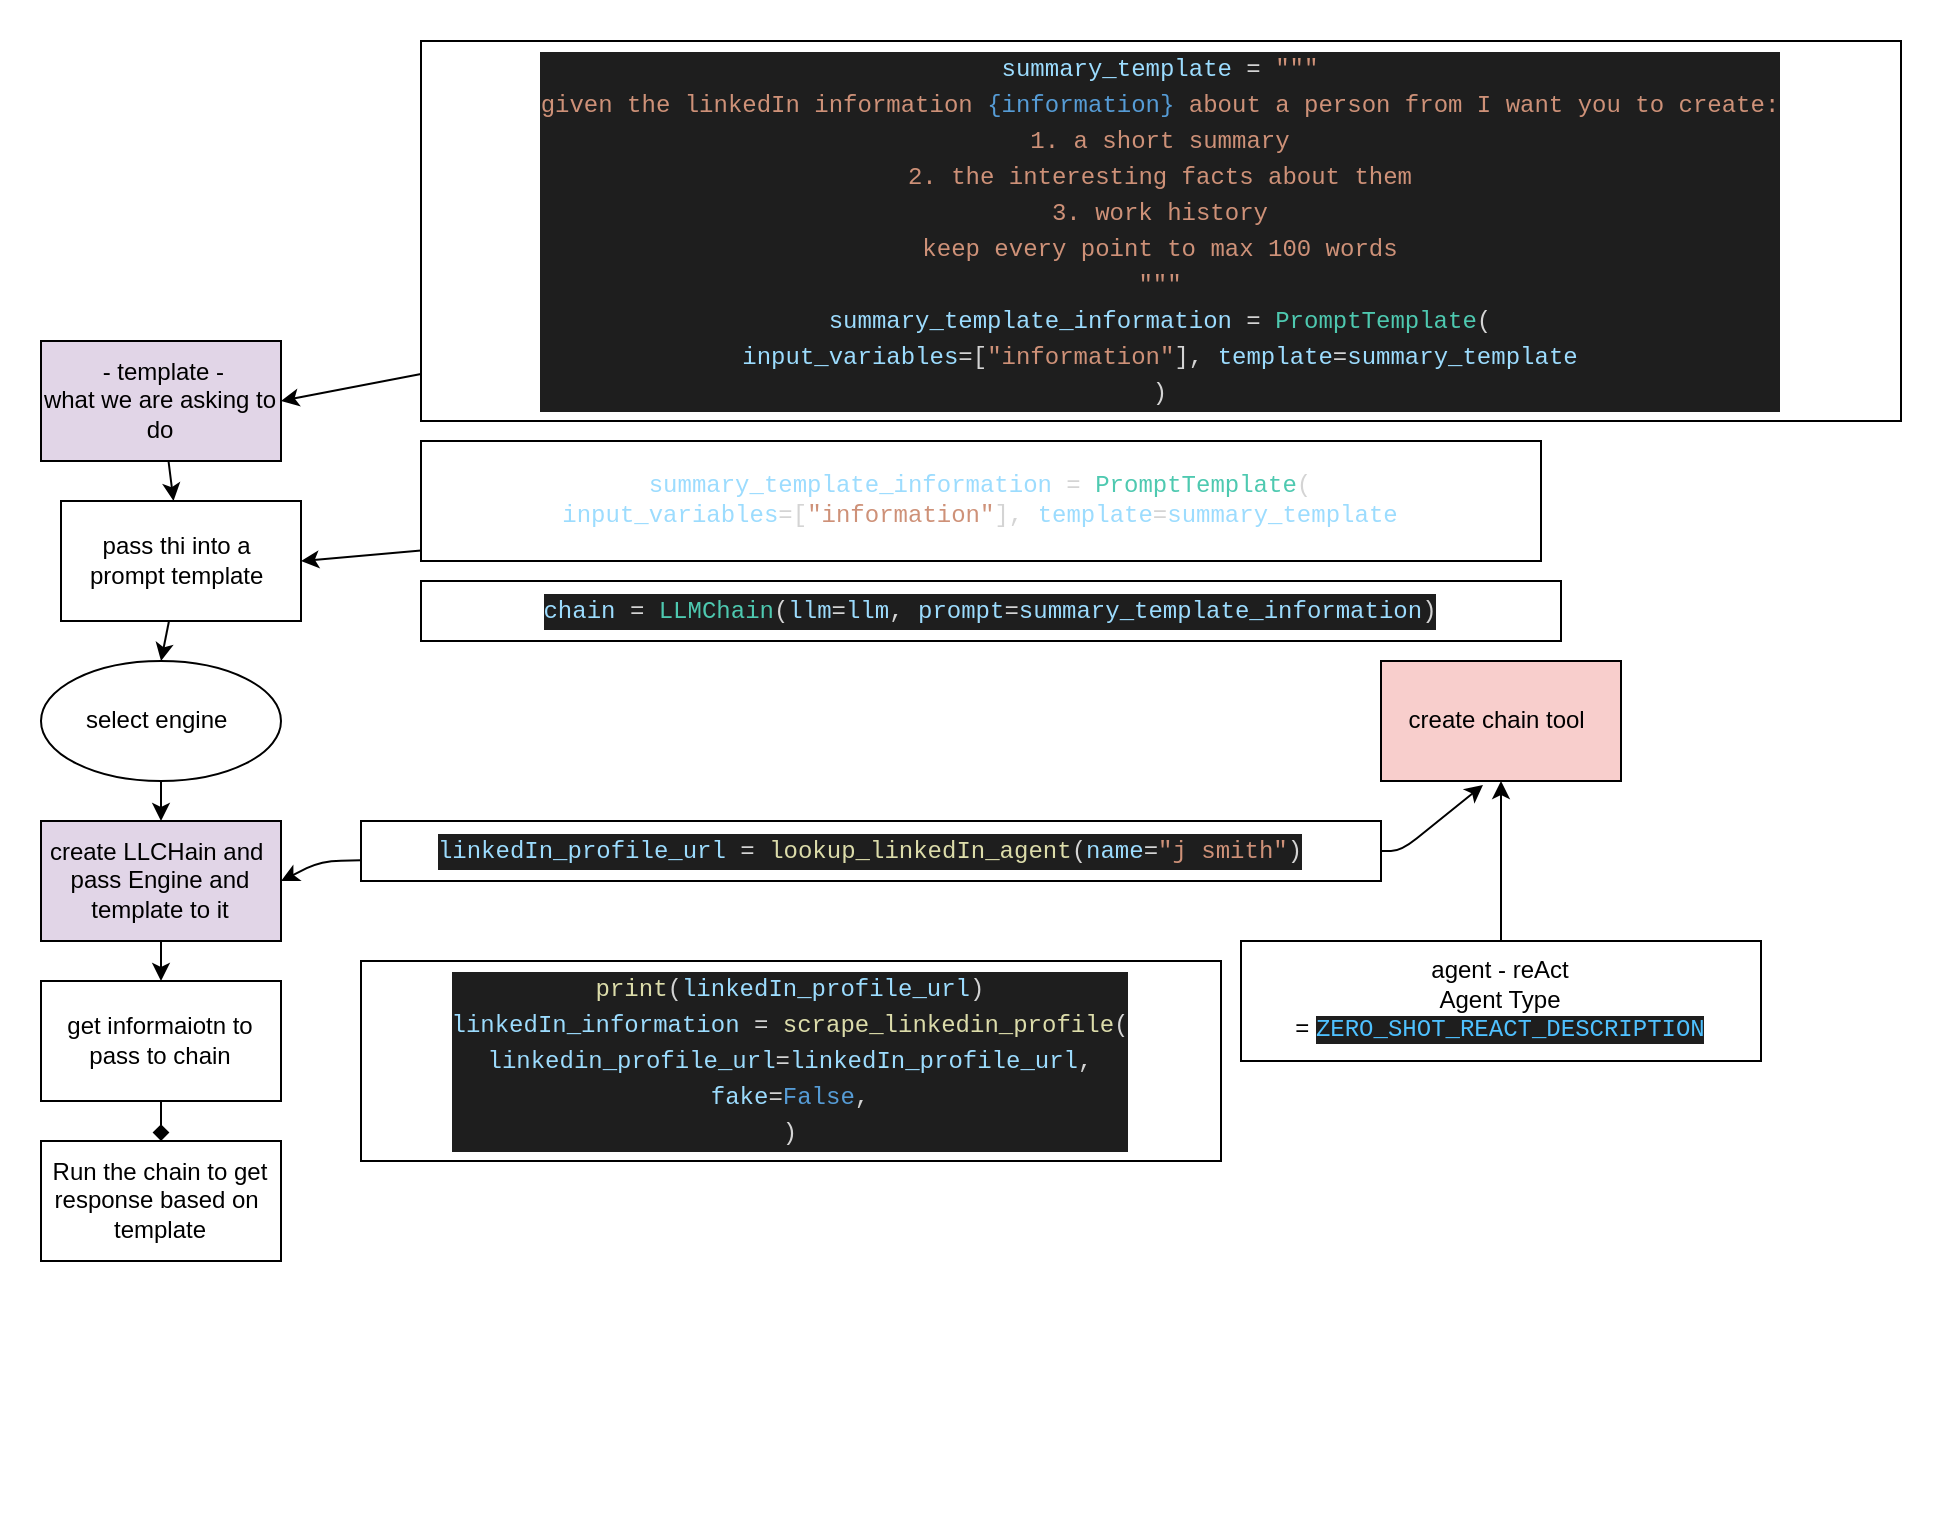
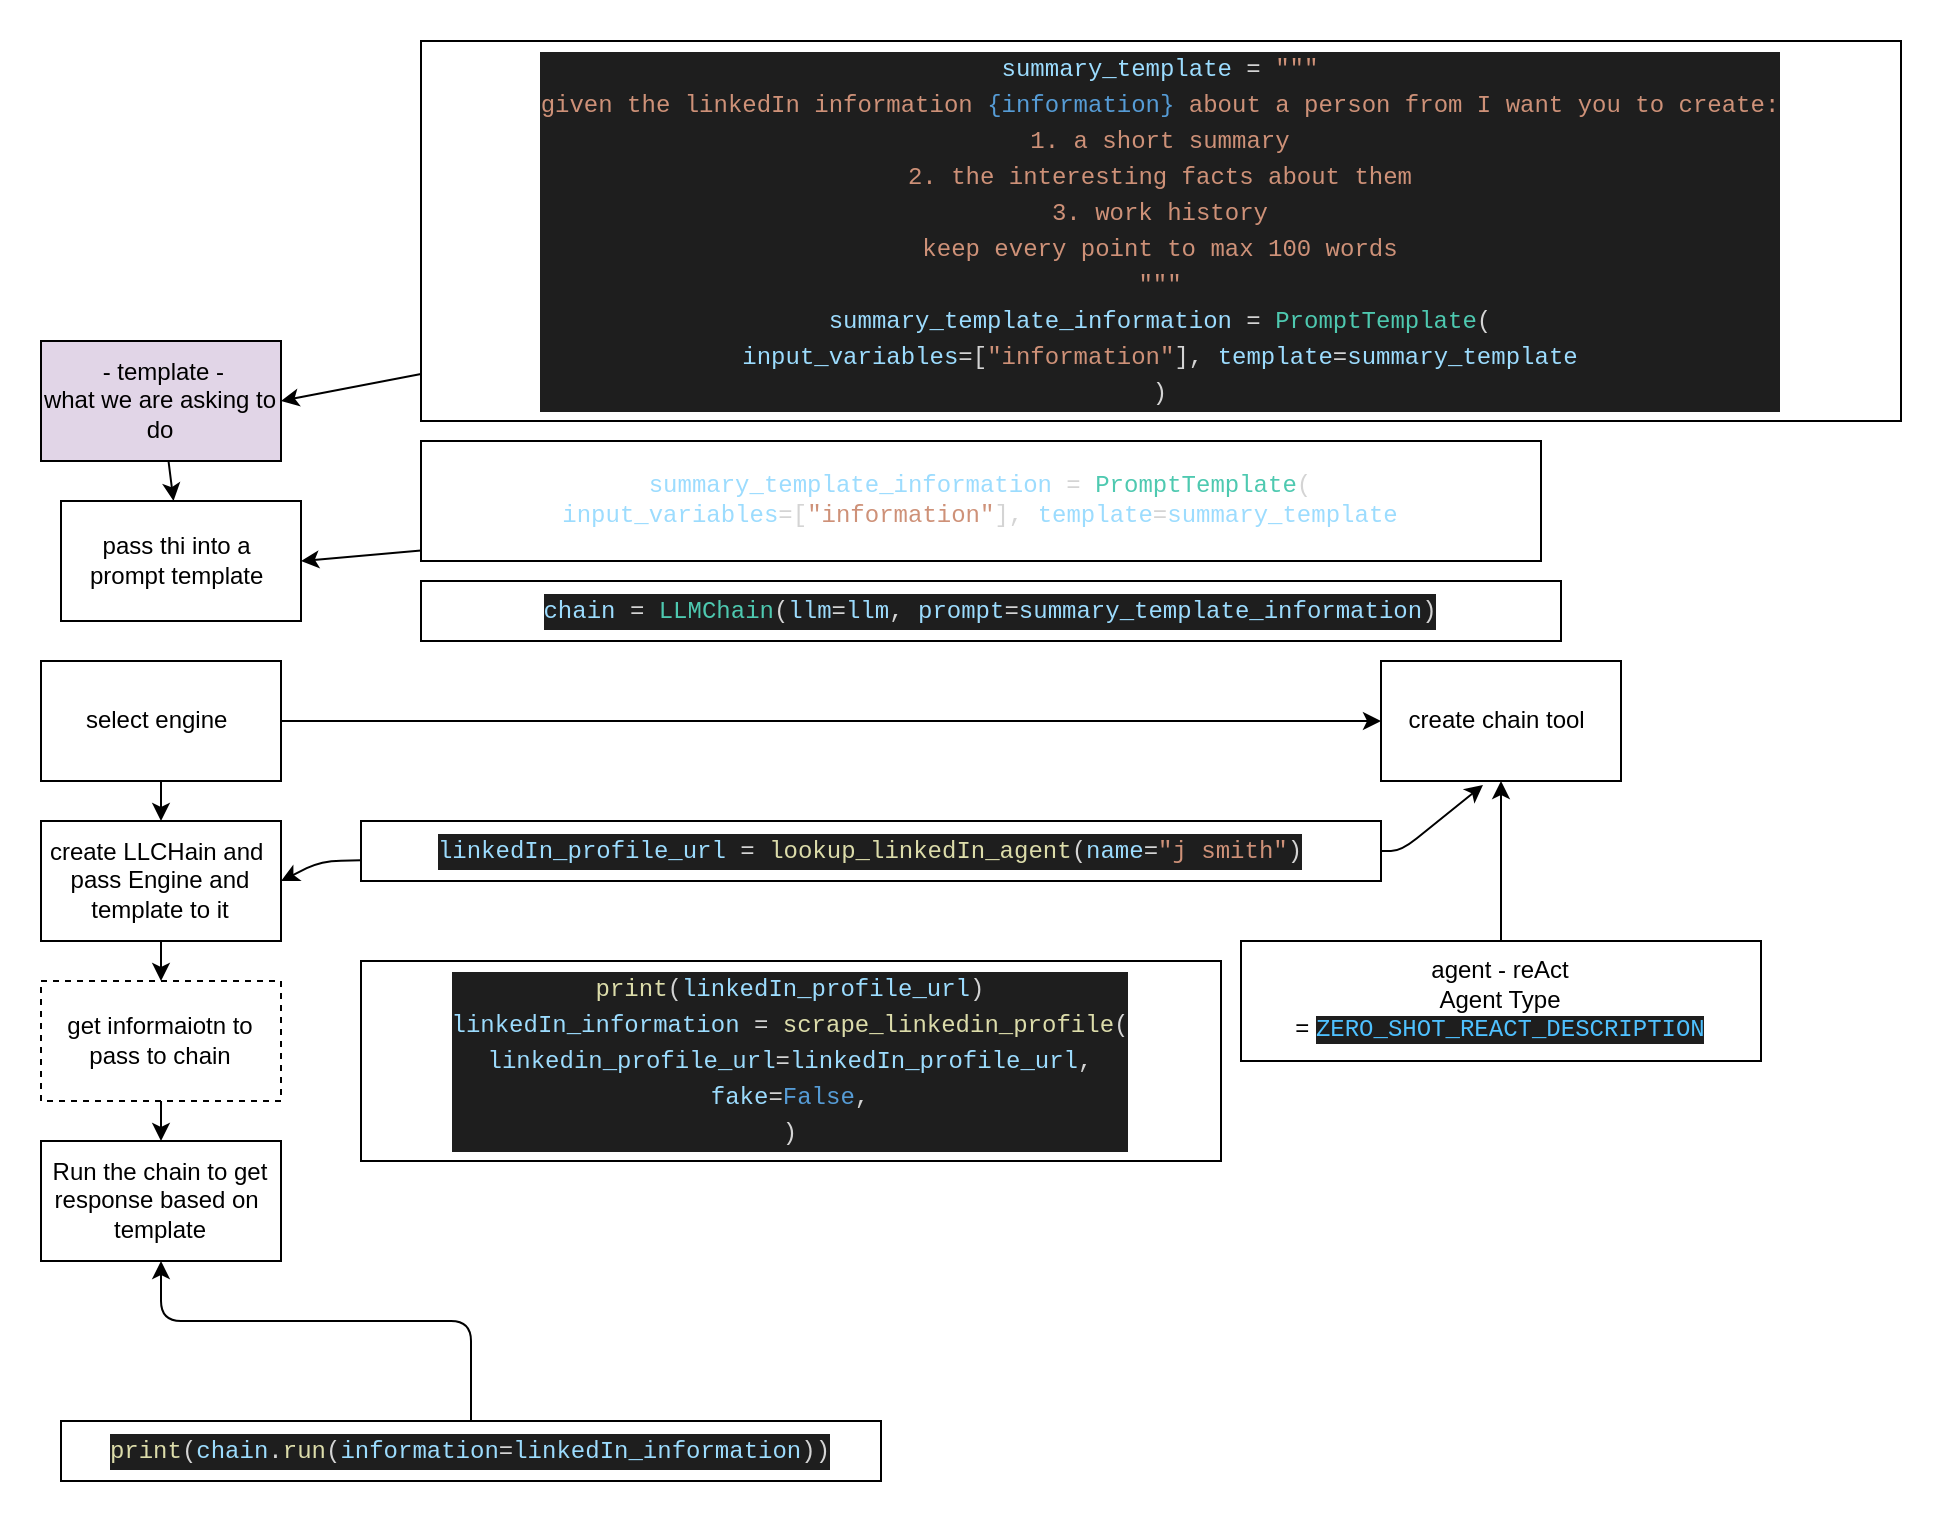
(166, 635) -> none
(161, 721) -> (161, 721)
none -> (824, 721)
(1501, 721) -> (1501, 721)
(161, 881) -> (161, 881)
(161, 1041) -> (161, 1041)
(161, 1125) -> (161, 1126)
none -> (343, 1321)
none -> (471, 1451)
